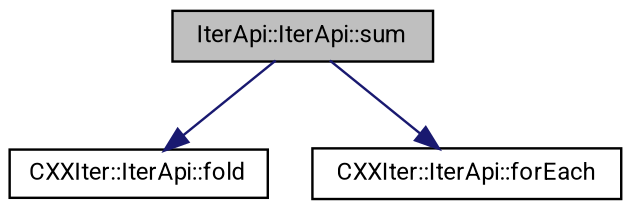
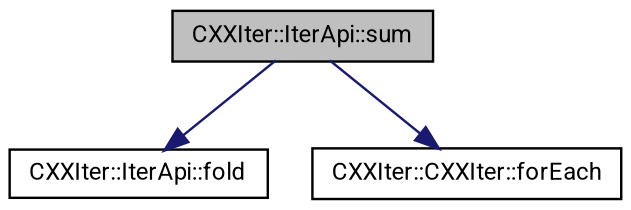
(303, 36) -> (303, 36)
(467, 174) -> (467, 174)
